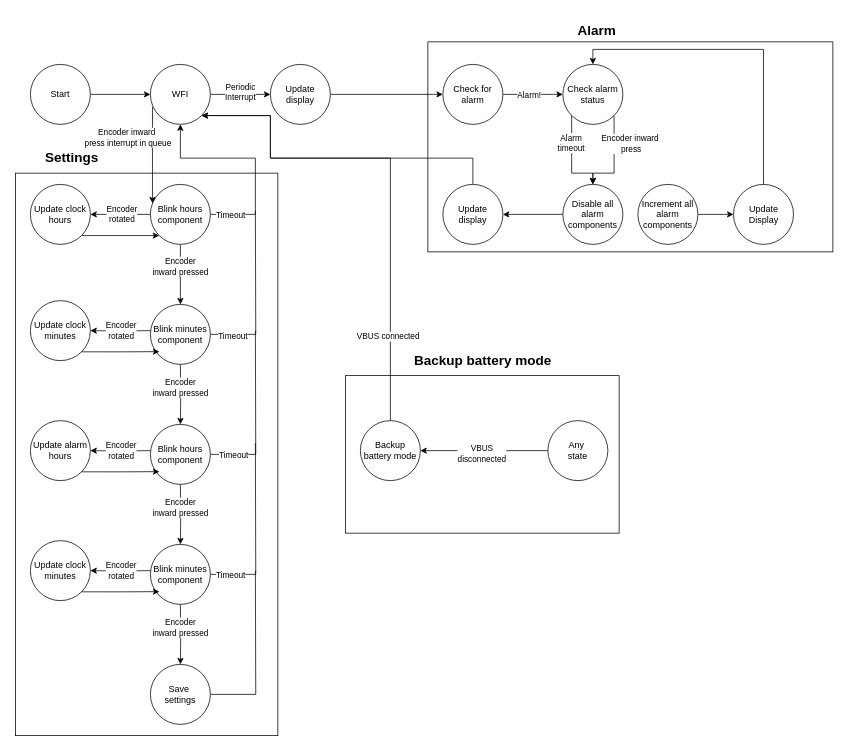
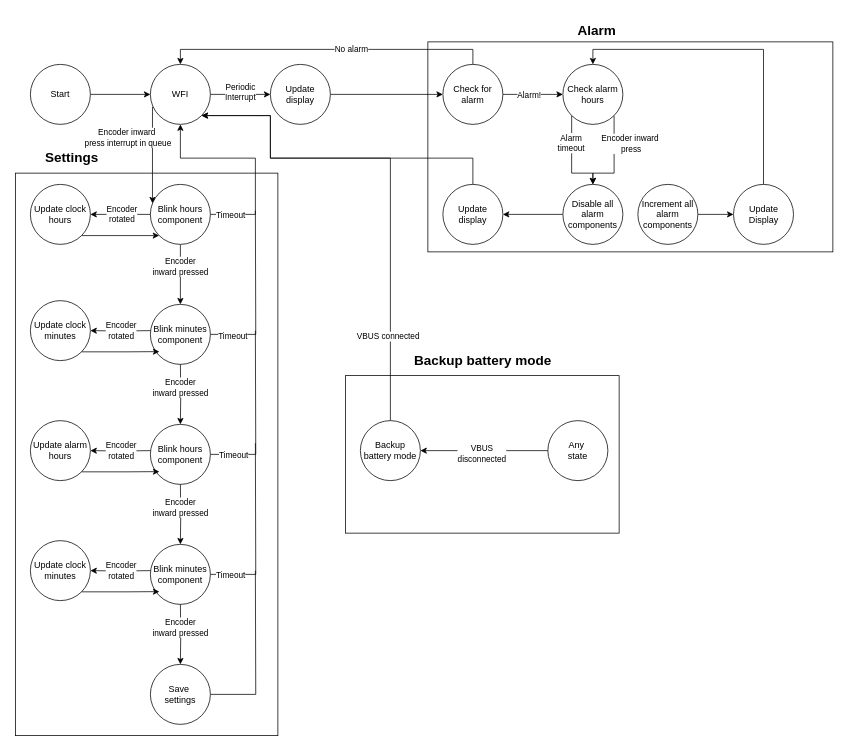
none -> (323, 49)
(593, 94) -> (593, 94)
